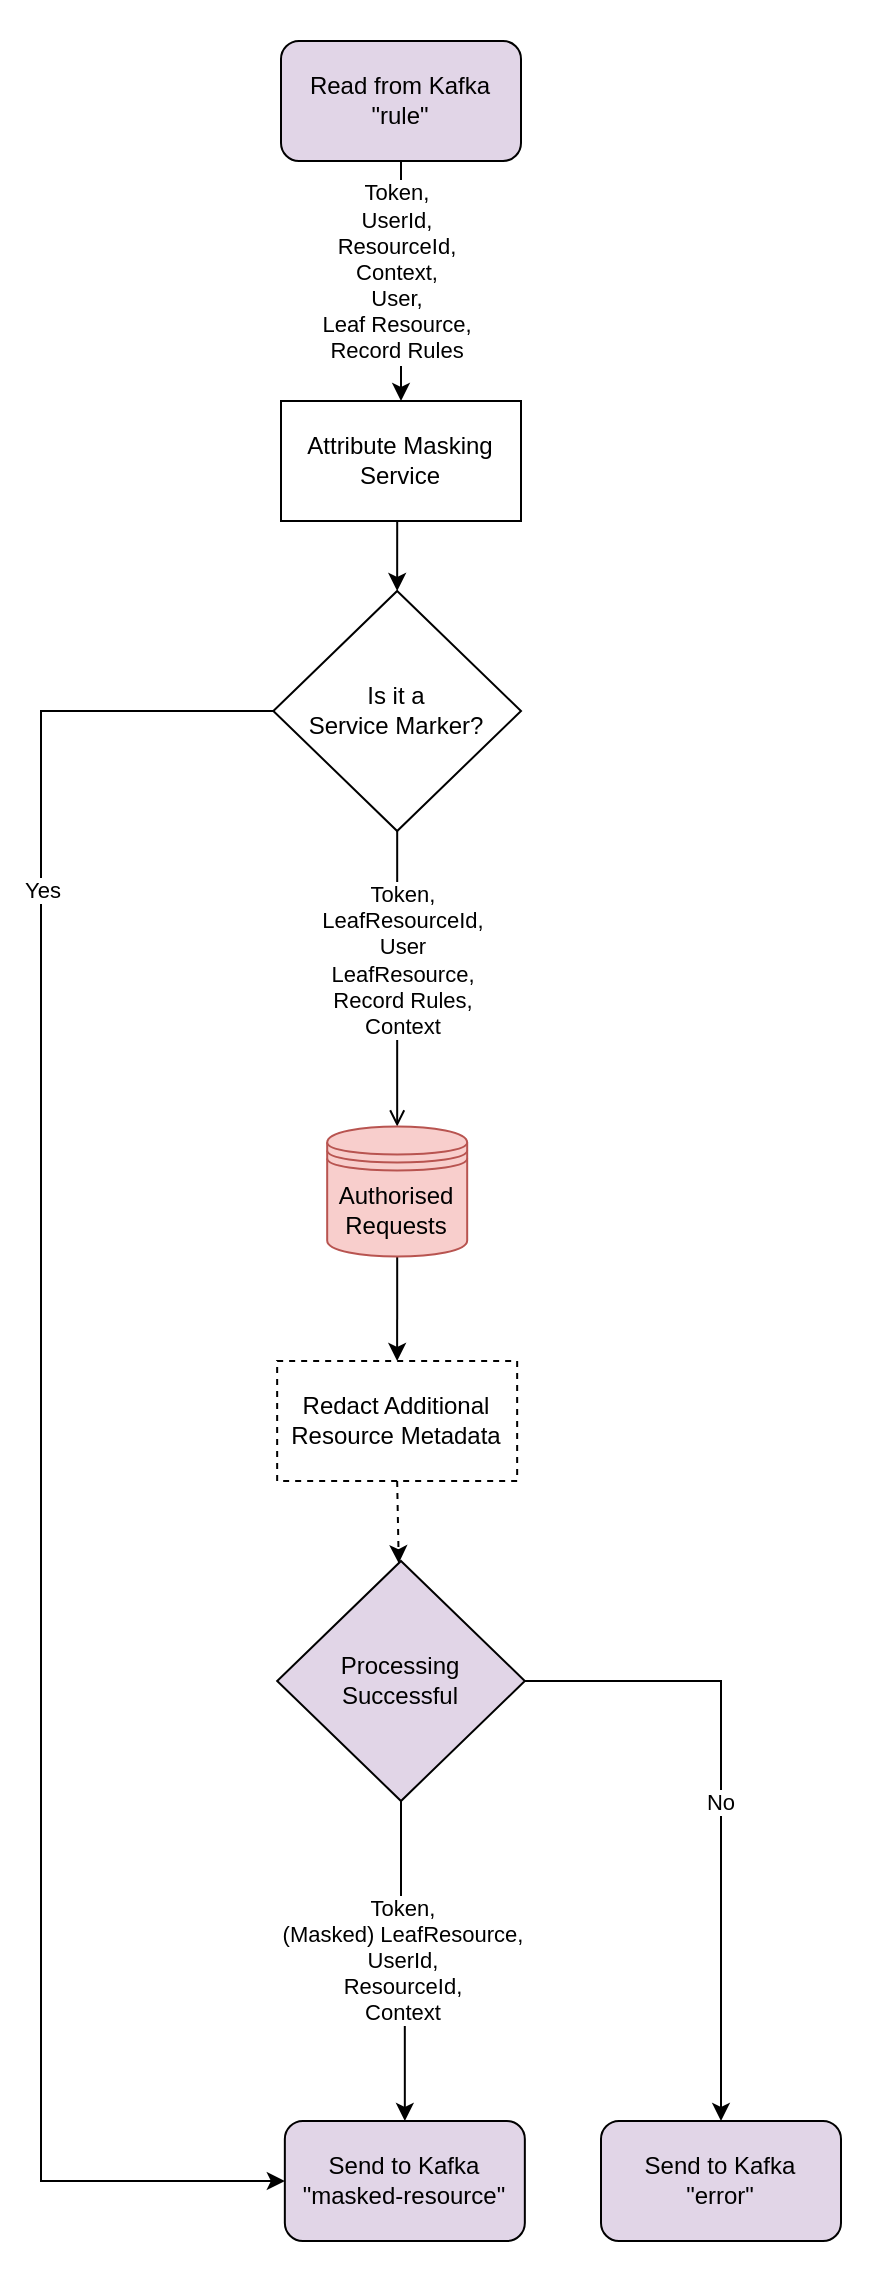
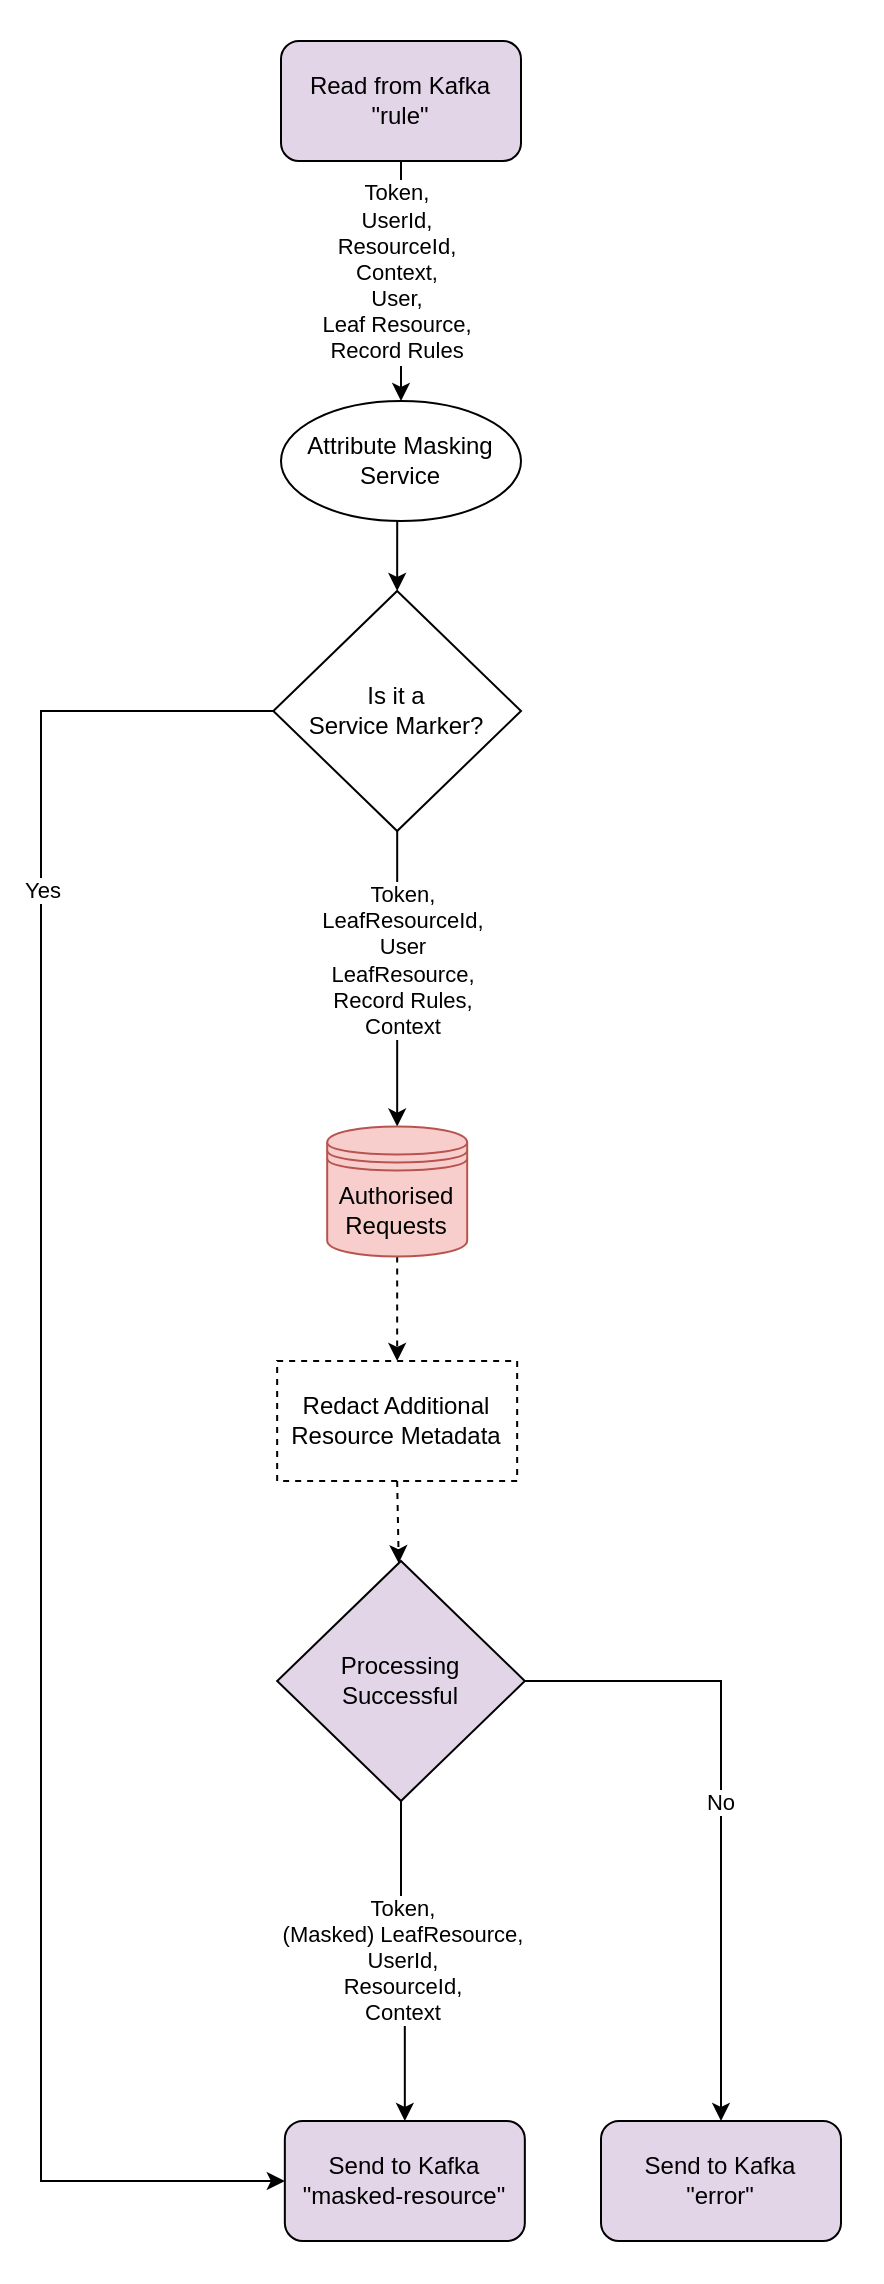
(401, 461) -> (401, 461)
(397, 1115) -> (397, 1112)
(397, 1301) -> (397, 1301)
